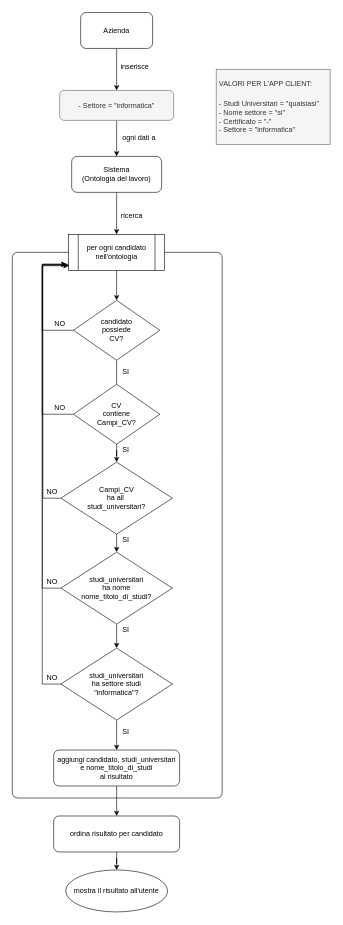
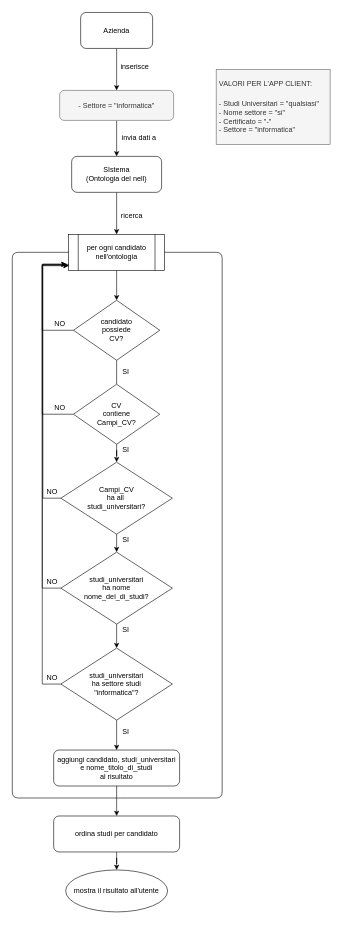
(139, 138) -> (139, 138)
(117, 174) -> (117, 174)
(117, 588) -> (117, 588)
(117, 834) -> (117, 834)
